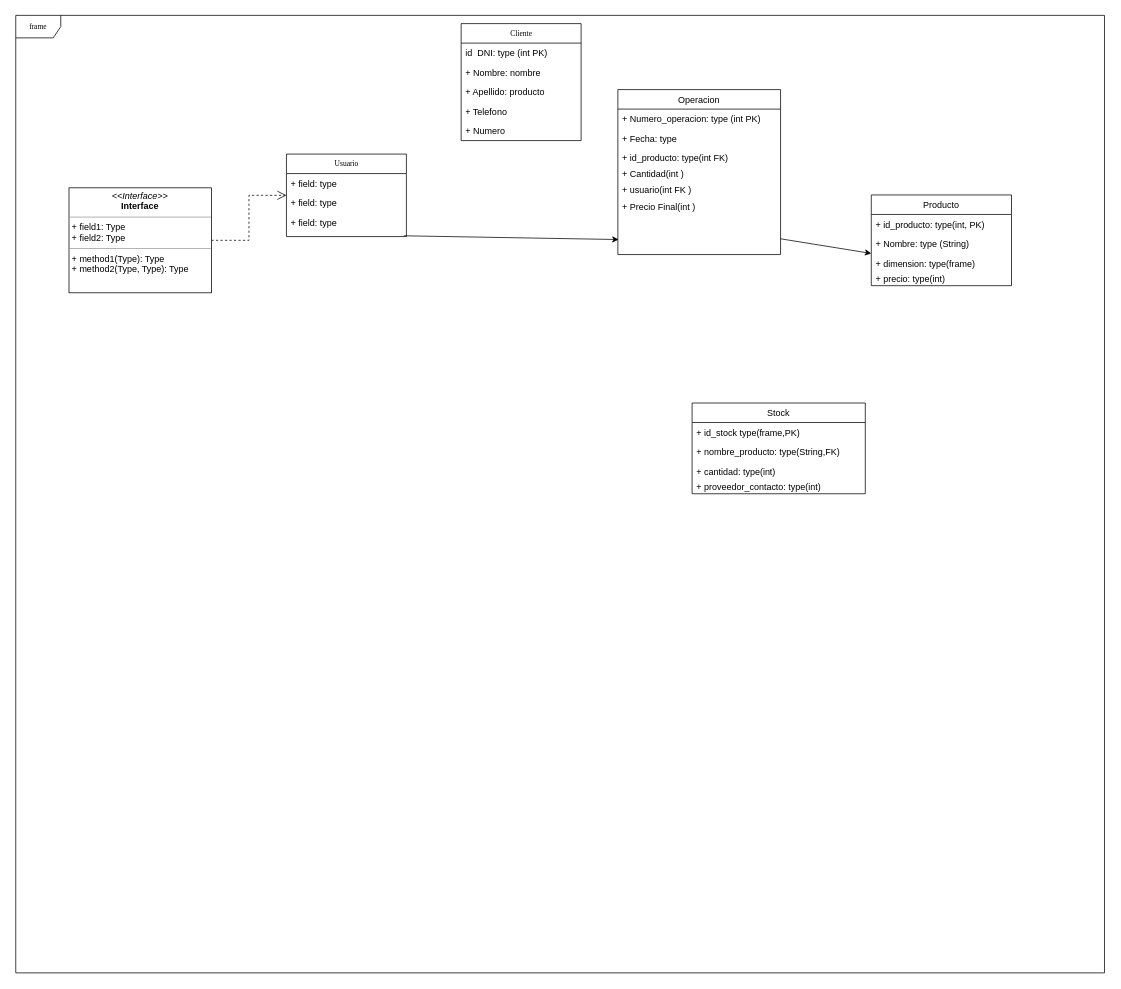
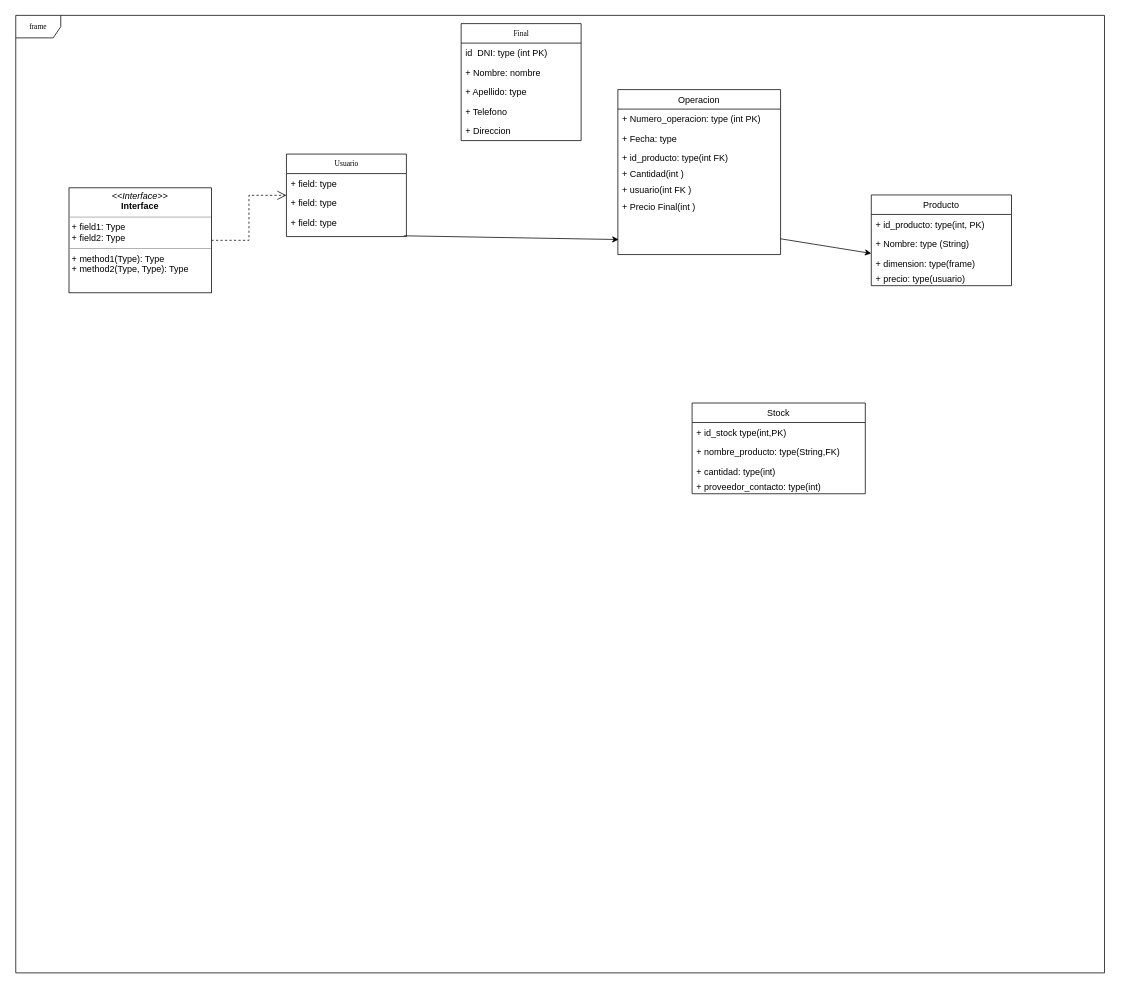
(521, 33) -> (521, 33)
(509, 93) -> (499, 93)
(484, 132) -> (490, 132)
(917, 279) -> (927, 279)
(754, 433) -> (748, 433)
